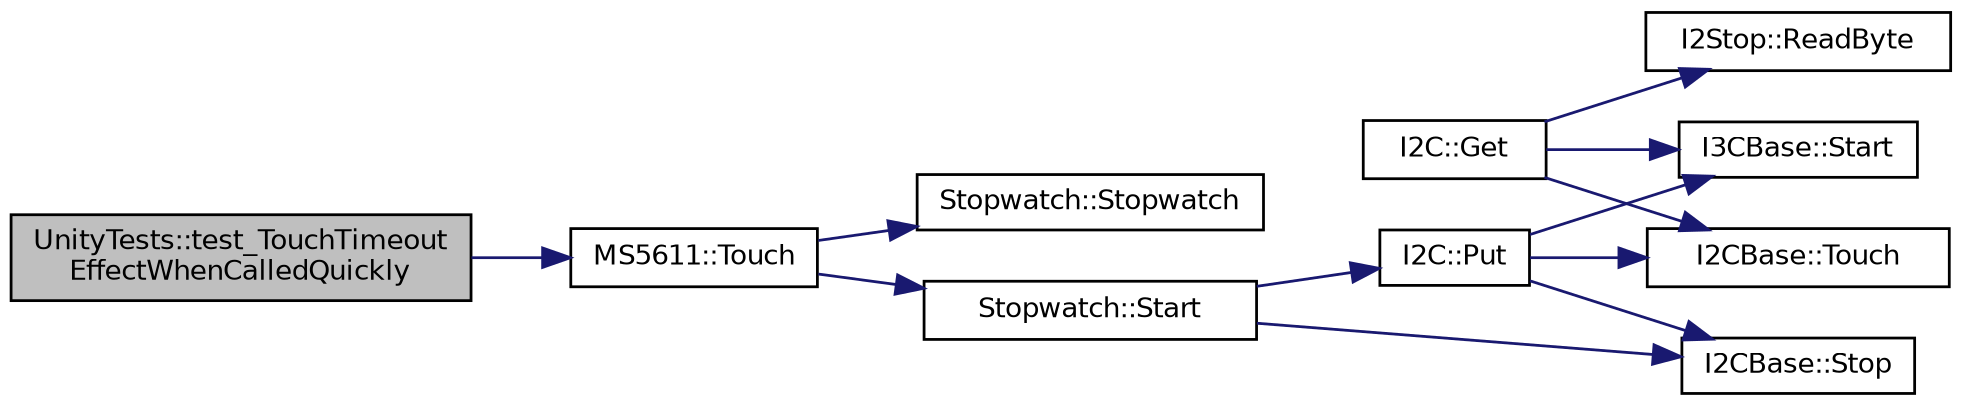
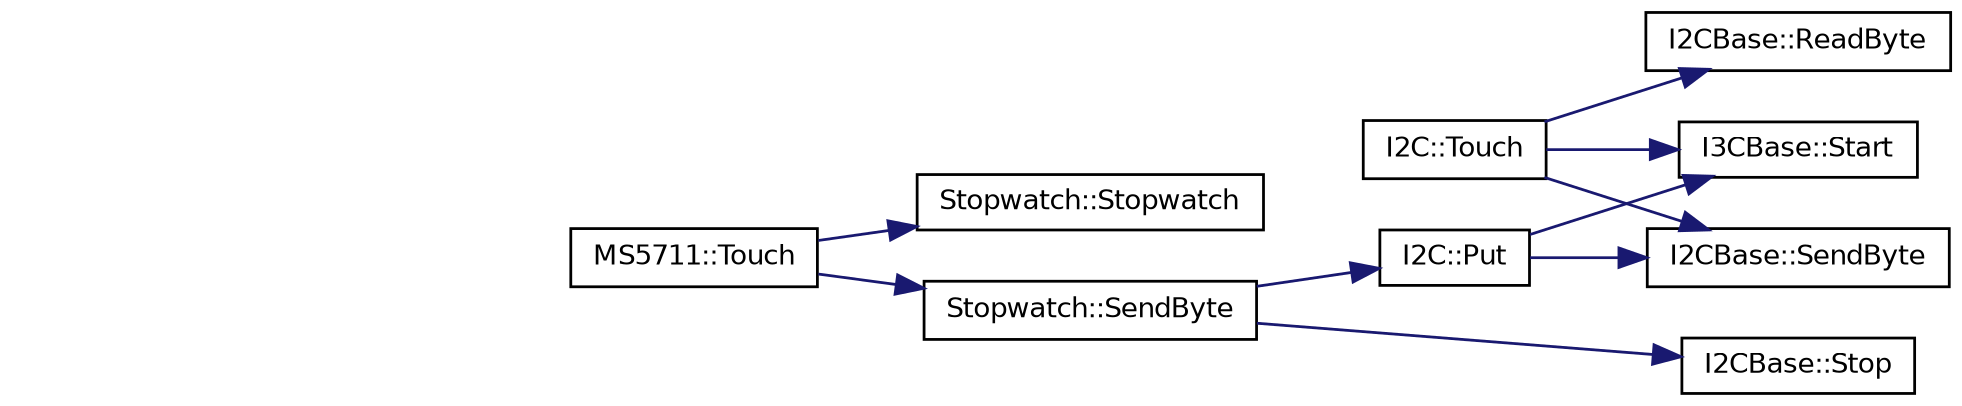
(1798, 42) -> (1798, 42)
(1455, 150) -> (1455, 150)
(241, 258) -> none
(694, 258) -> (694, 258)
(1798, 258) -> (1798, 258)
(1608, 306) -> none
(1090, 310) -> (1090, 310)
